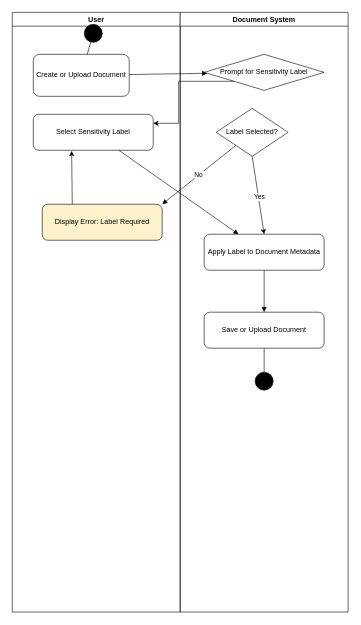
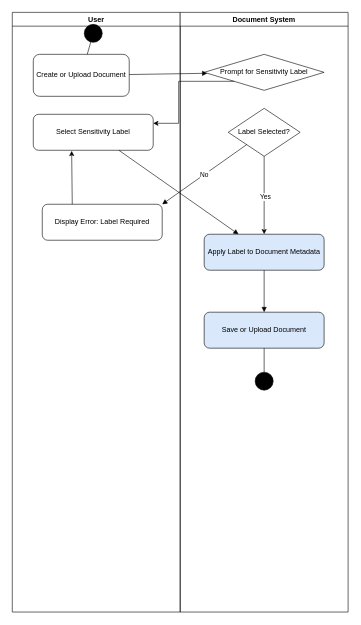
(252, 132) -> (264, 132)
(102, 222) -> (102, 222)
(264, 252) -> (264, 252)
(264, 330) -> (264, 330)
